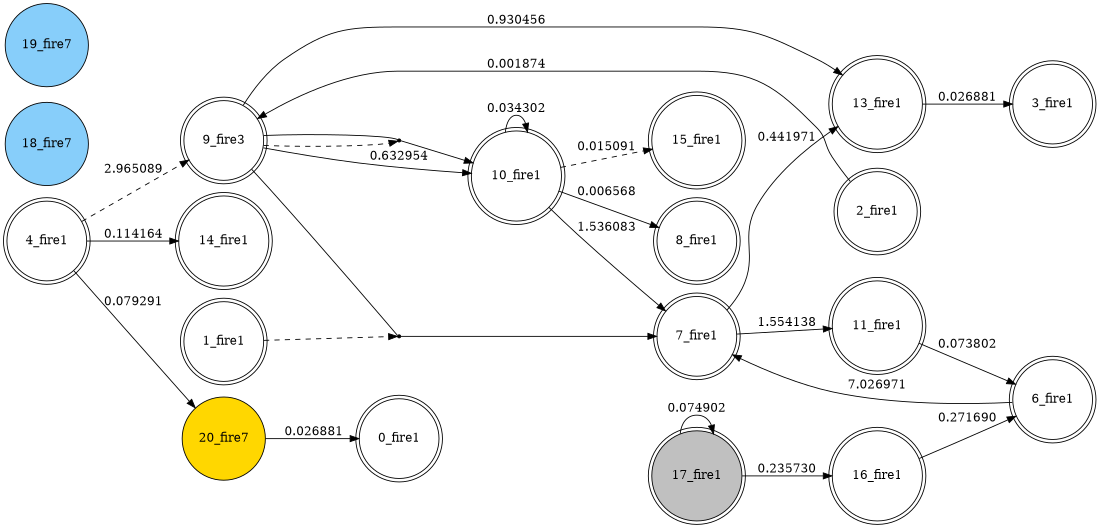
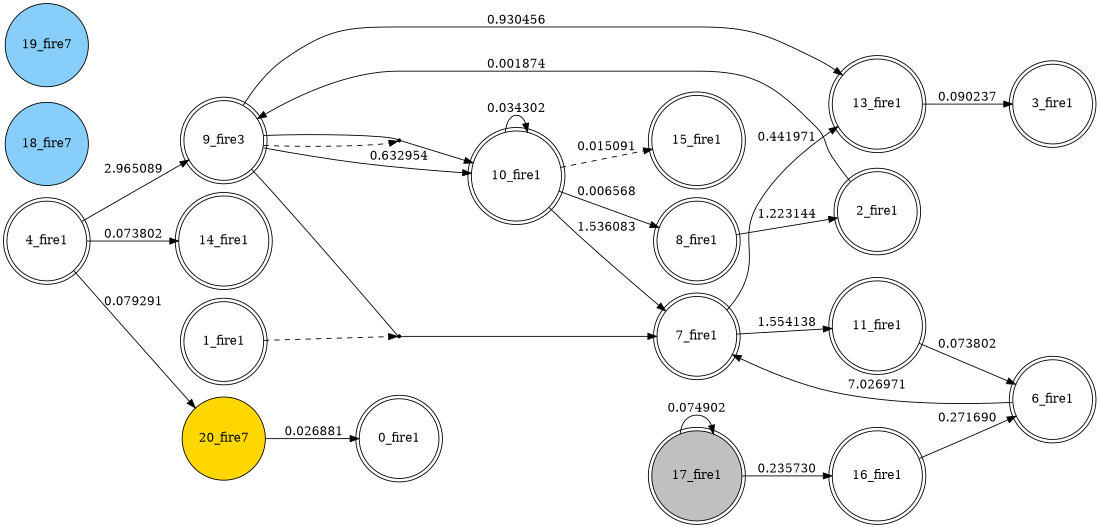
(967, 98) -> (967, 98)
(131, 193) -> (131, 193)
none -> (783, 227)
(134, 235) -> (134, 235)
